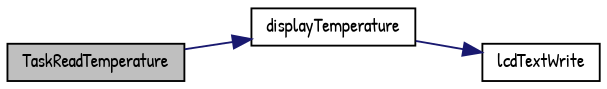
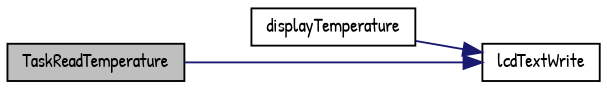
(209, 46) -> (324, 62)
